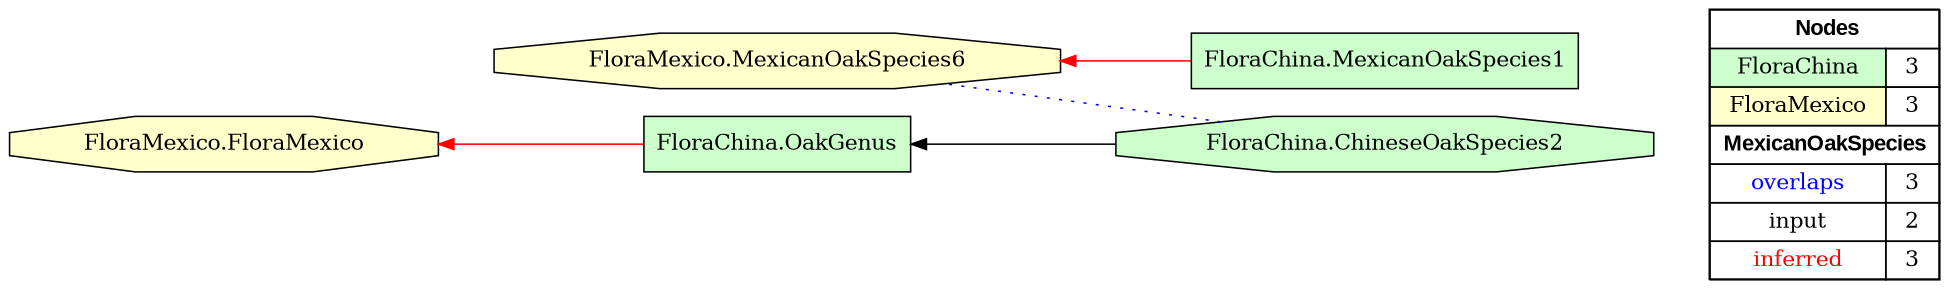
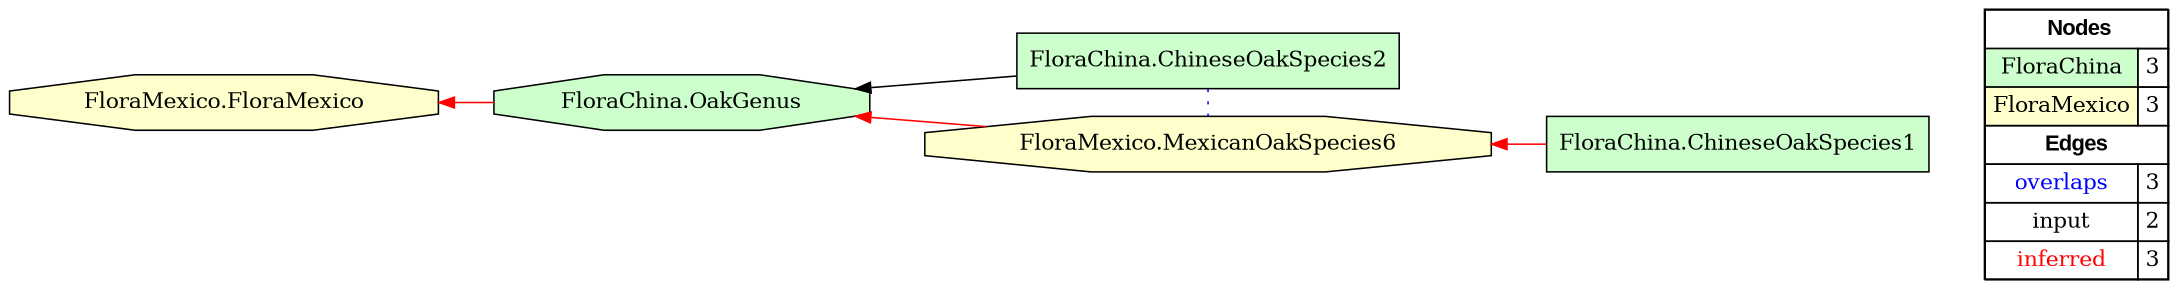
(1385, 61) -> (1738, 144)
none -> (929, 122)
(777, 144) -> (682, 103)
(1385, 144) -> (1208, 61)
(1825, 144) -> (2077, 144)
